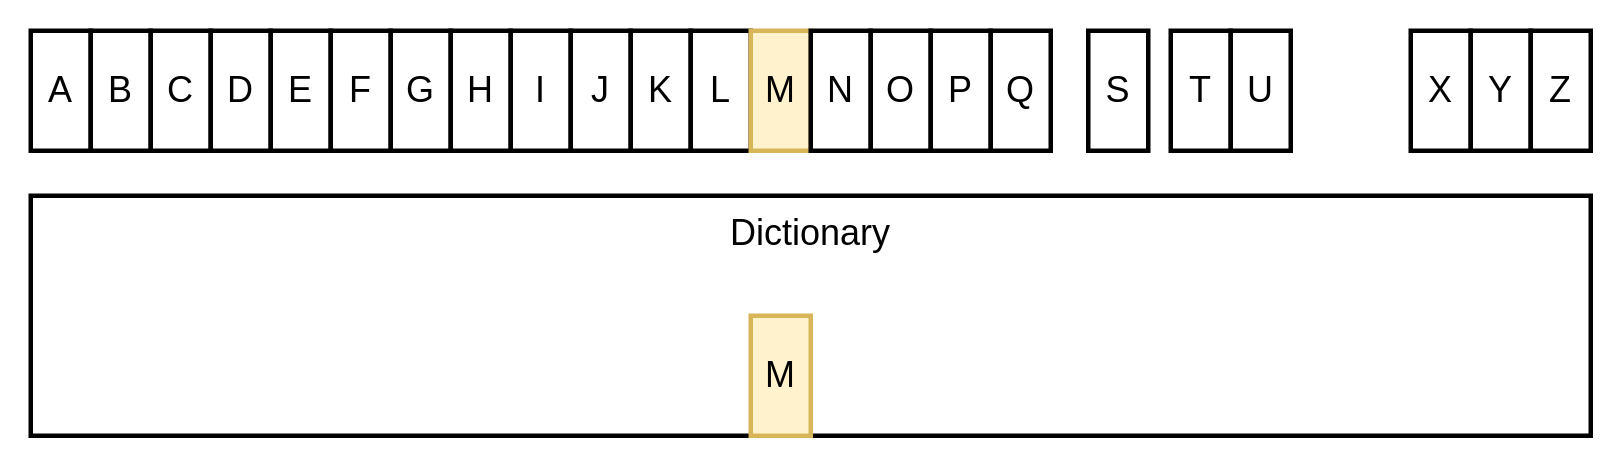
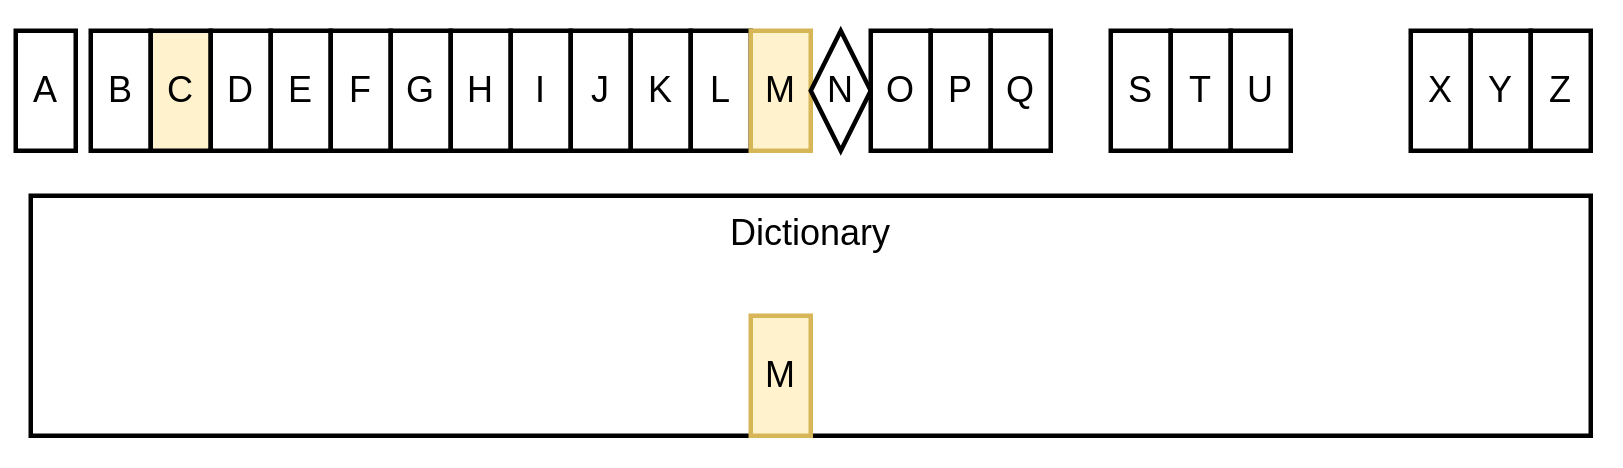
(61, 91) -> (46, 91)
(181, 91) -> (181, 91)
(841, 91) -> (841, 91)
(1118, 91) -> (1141, 91)
